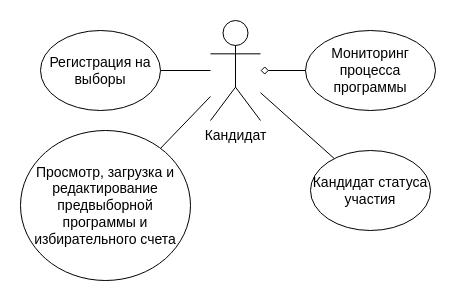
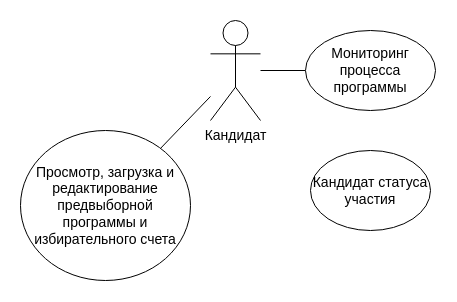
(101, 71) -> none
(186, 71) -> none
(269, 71) -> (265, 71)
(297, 126) -> none
